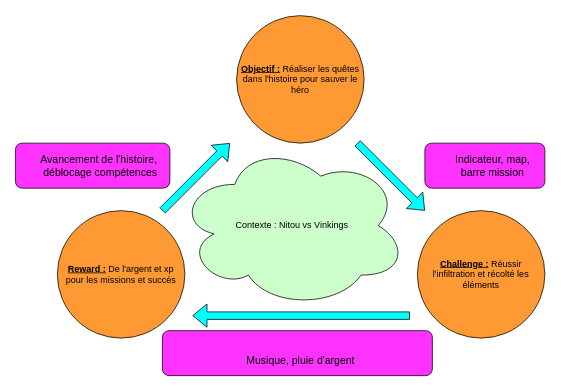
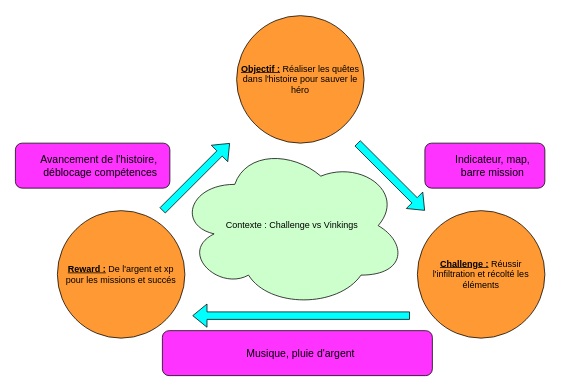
(292, 225) -> (292, 225)
(300, 360) -> (300, 353)
